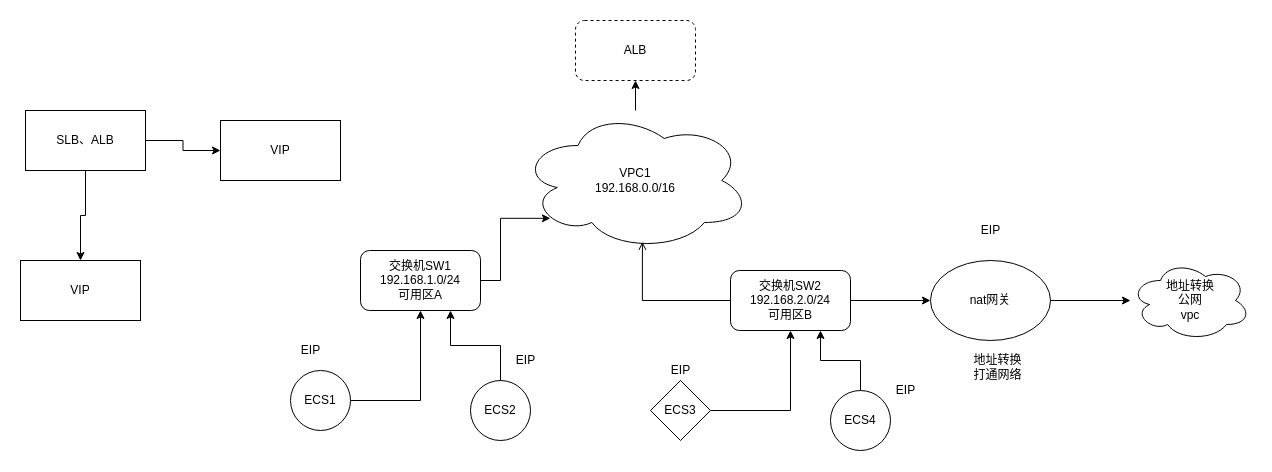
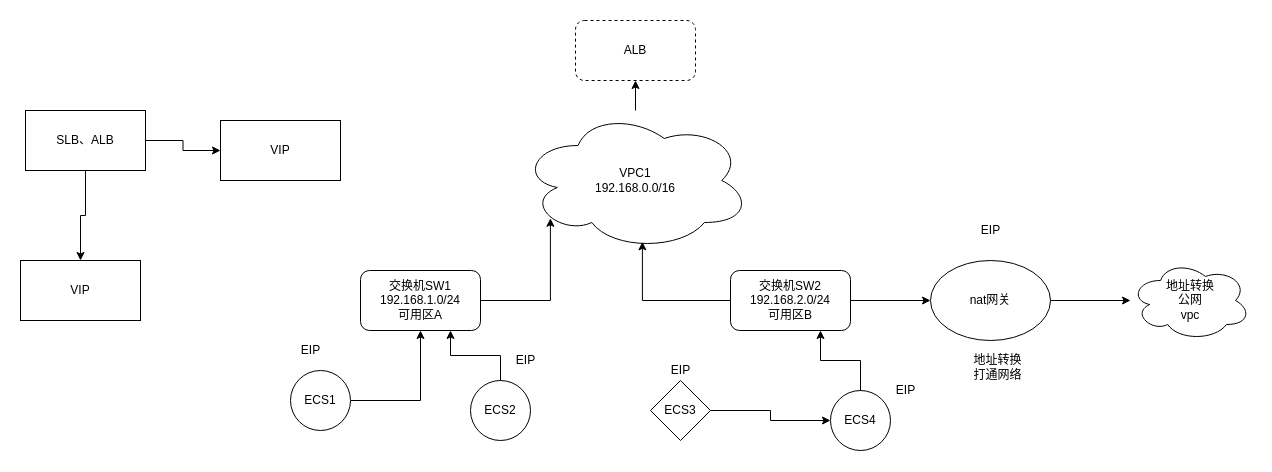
(642, 248) -> (642, 250)
(421, 281) -> (421, 301)
(791, 385) -> (791, 421)
